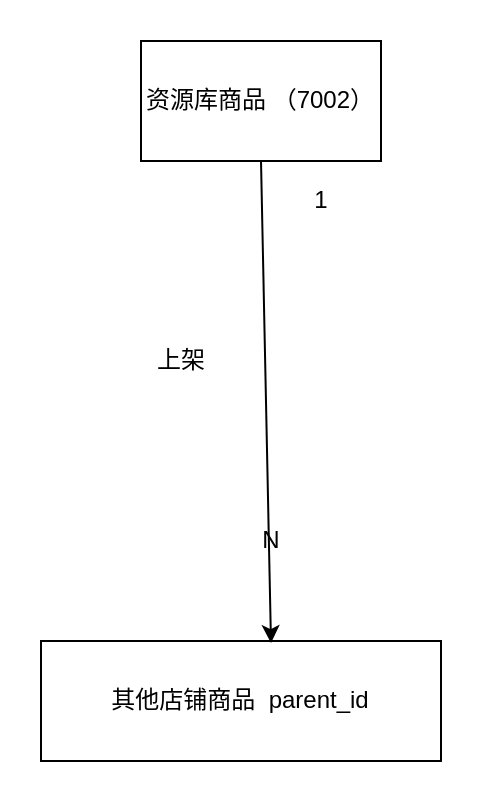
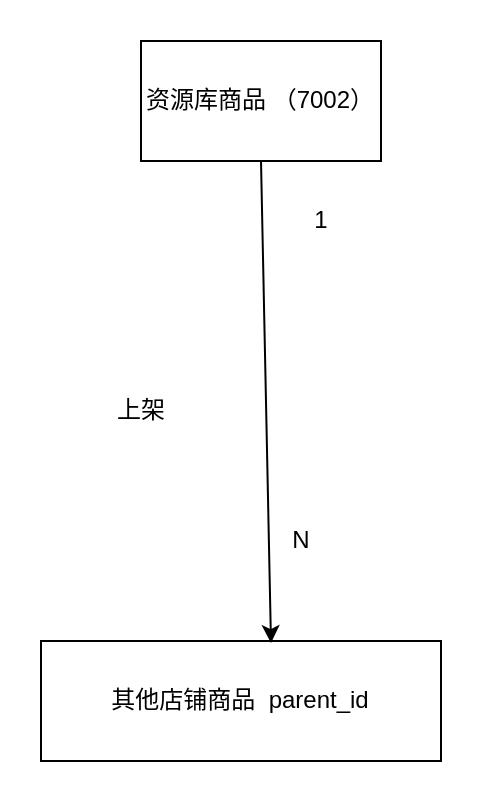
(321, 201) -> (321, 221)
(181, 361) -> (141, 411)
(271, 541) -> (301, 541)
